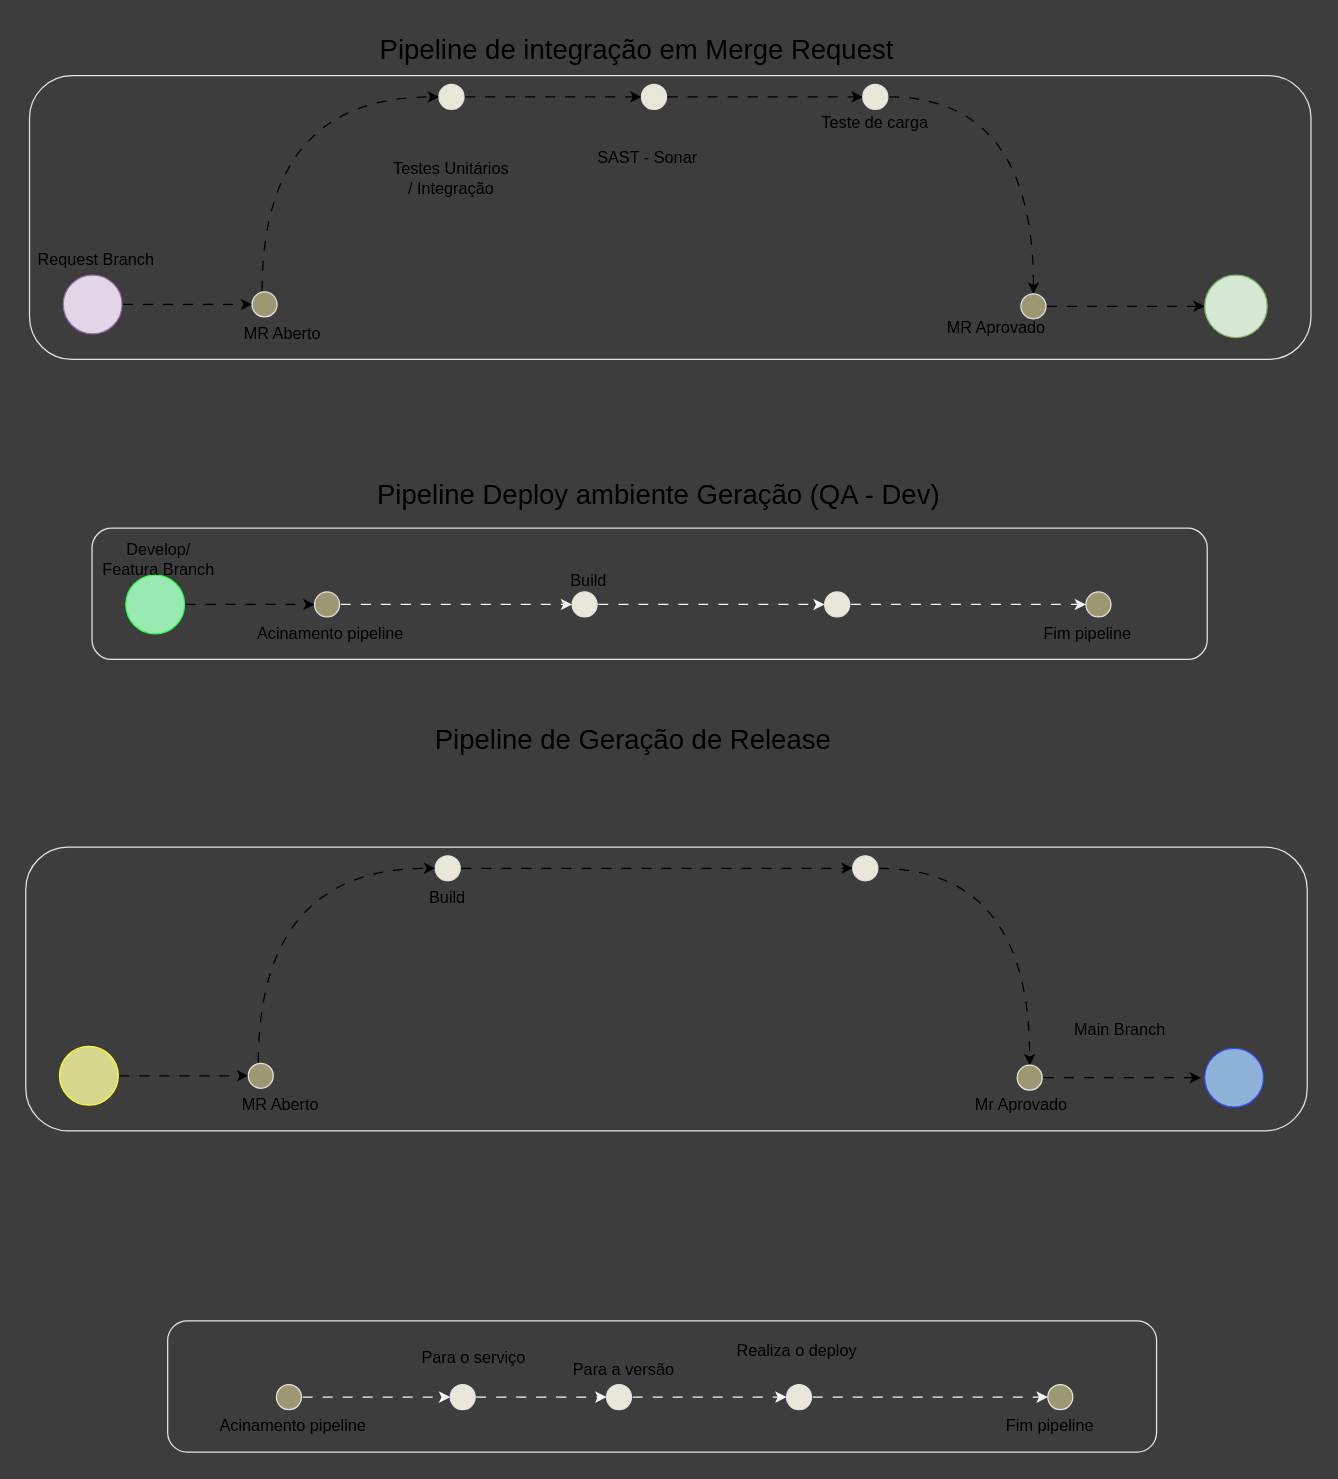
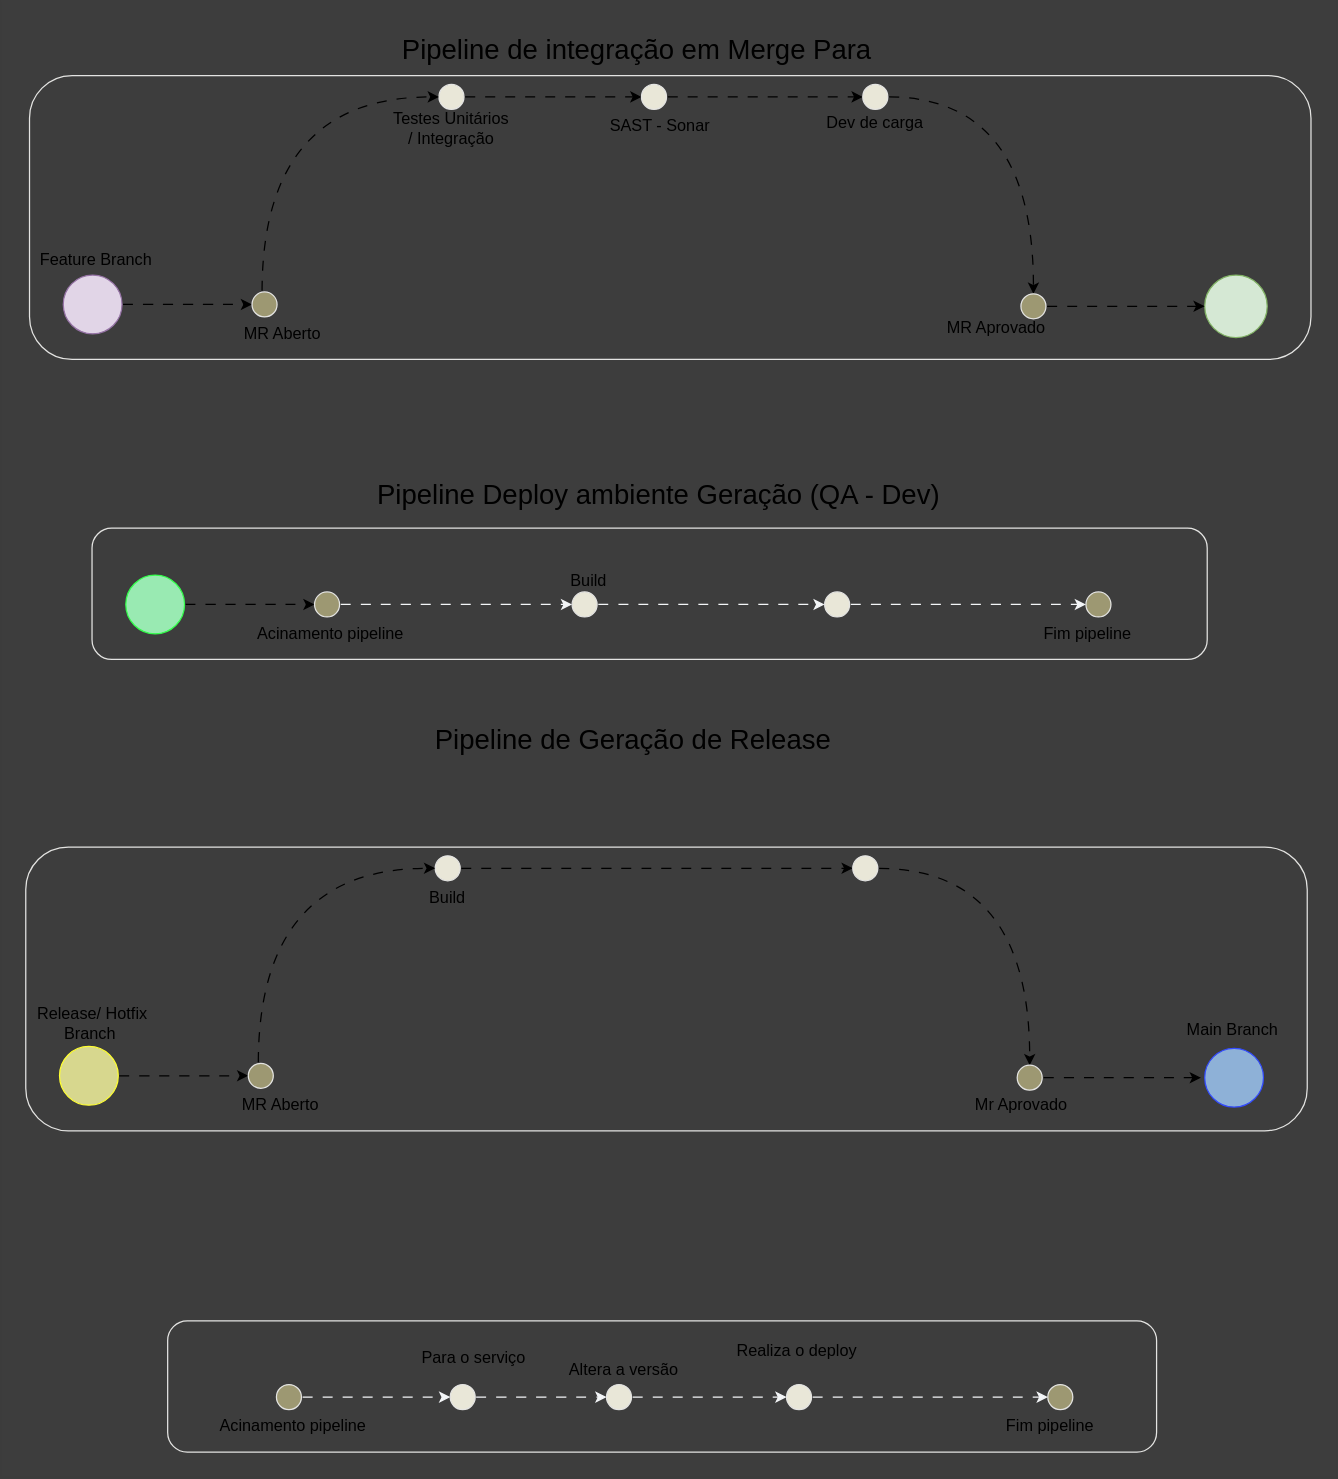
(637, 51) -> (637, 51)
(875, 122) -> (875, 122)
(648, 156) -> (660, 125)
(451, 178) -> (451, 128)
(96, 259) -> (96, 259)
(159, 559) -> none
none -> (93, 1023)
(1119, 1029) -> (1232, 1029)
(624, 1369) -> (624, 1369)
